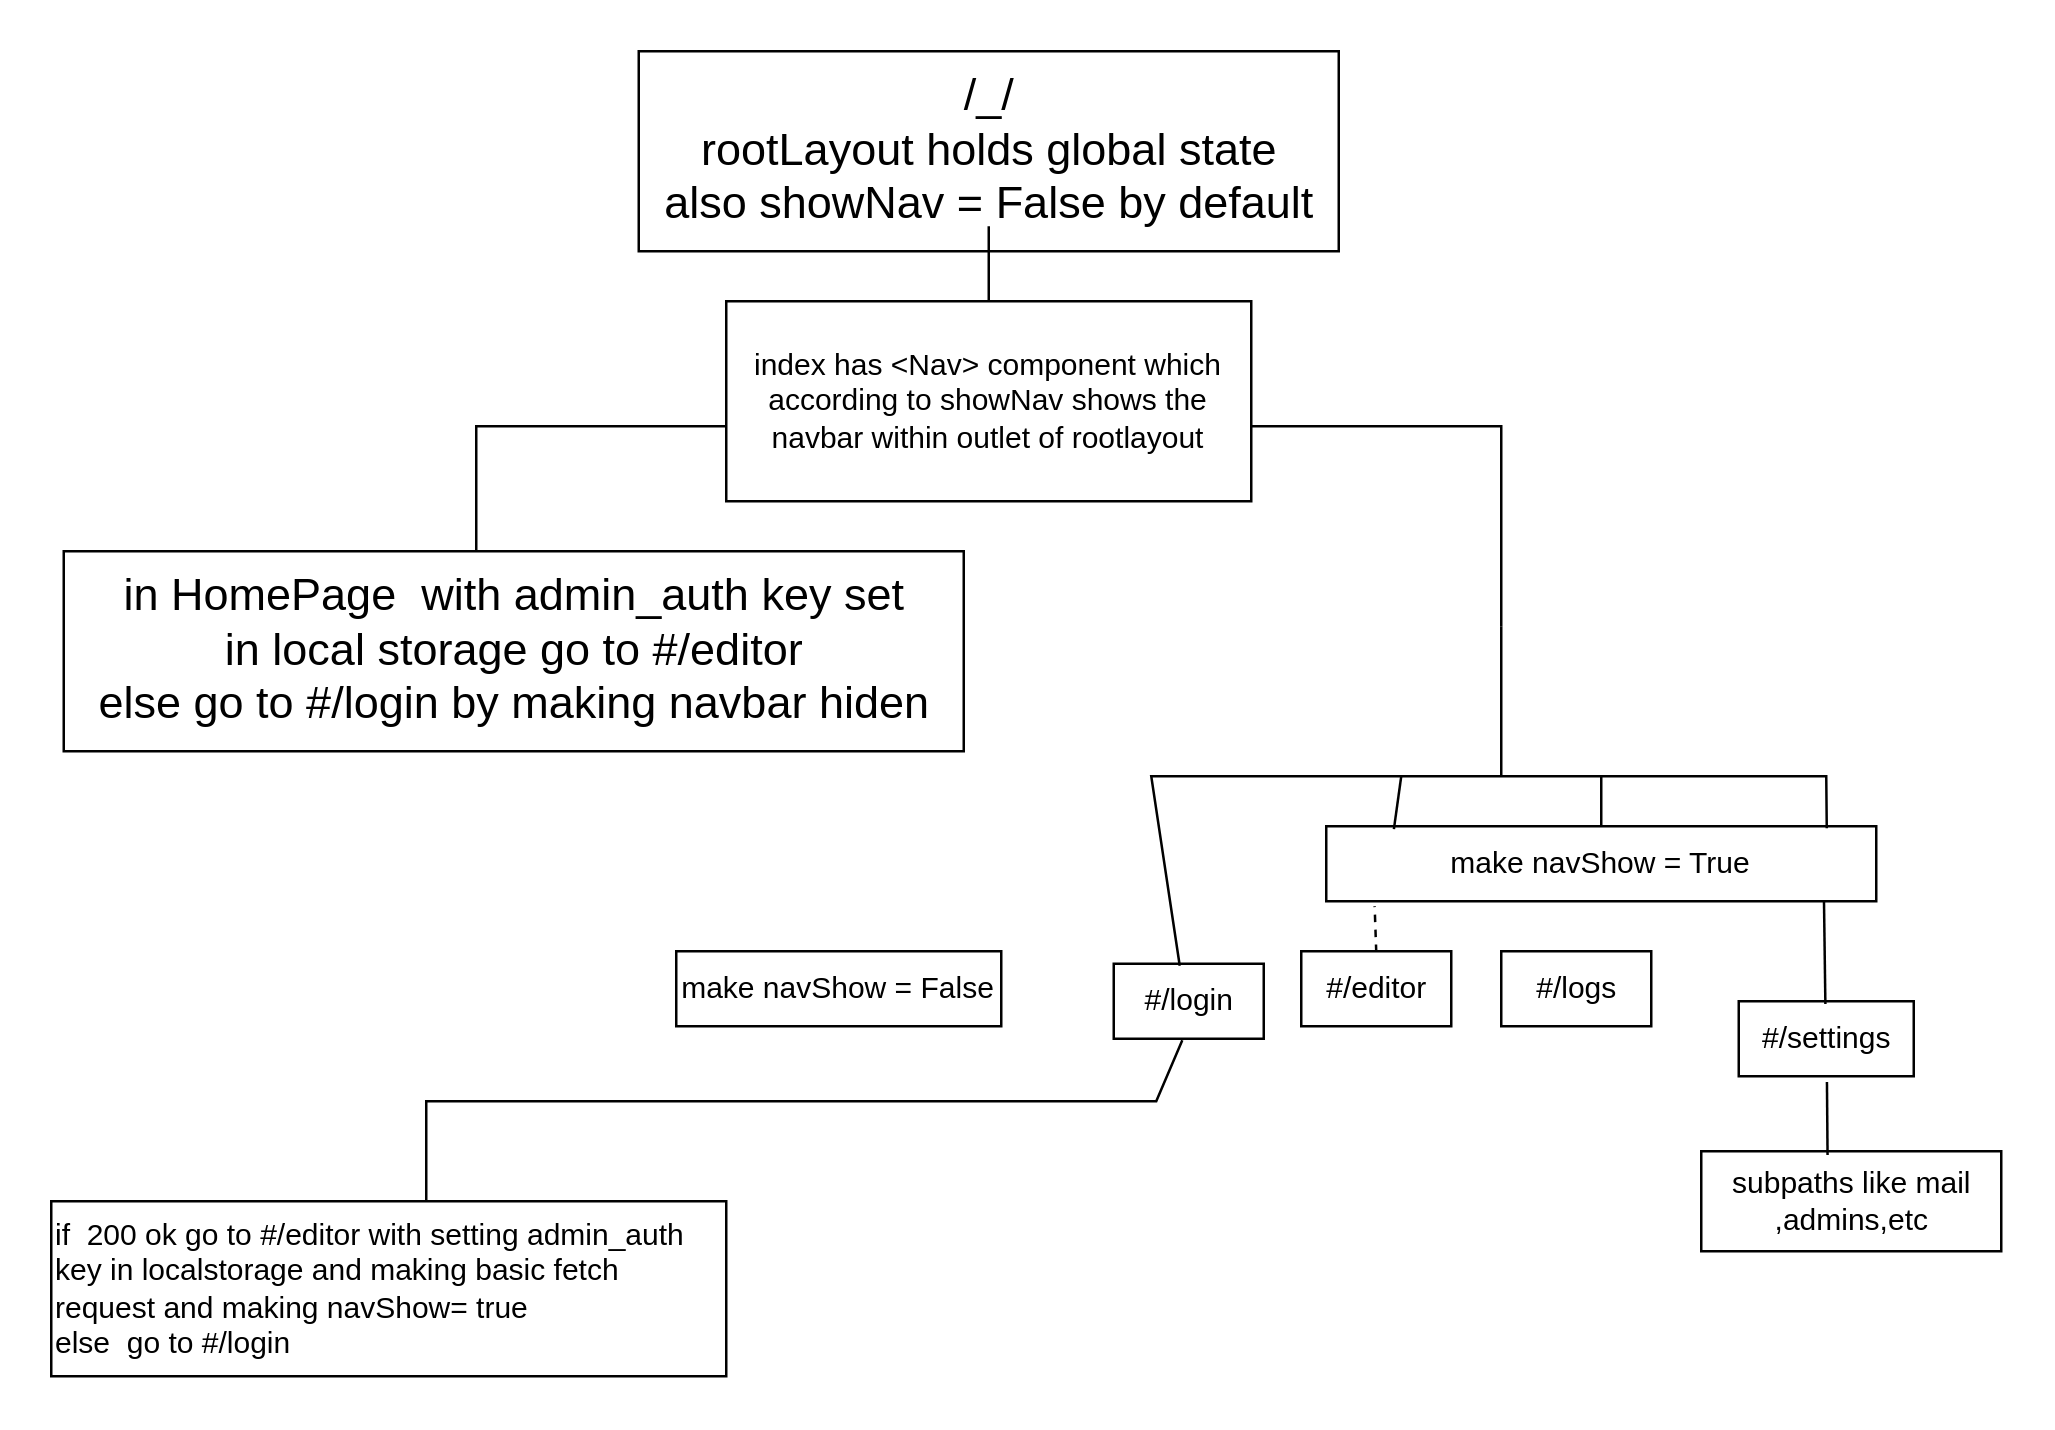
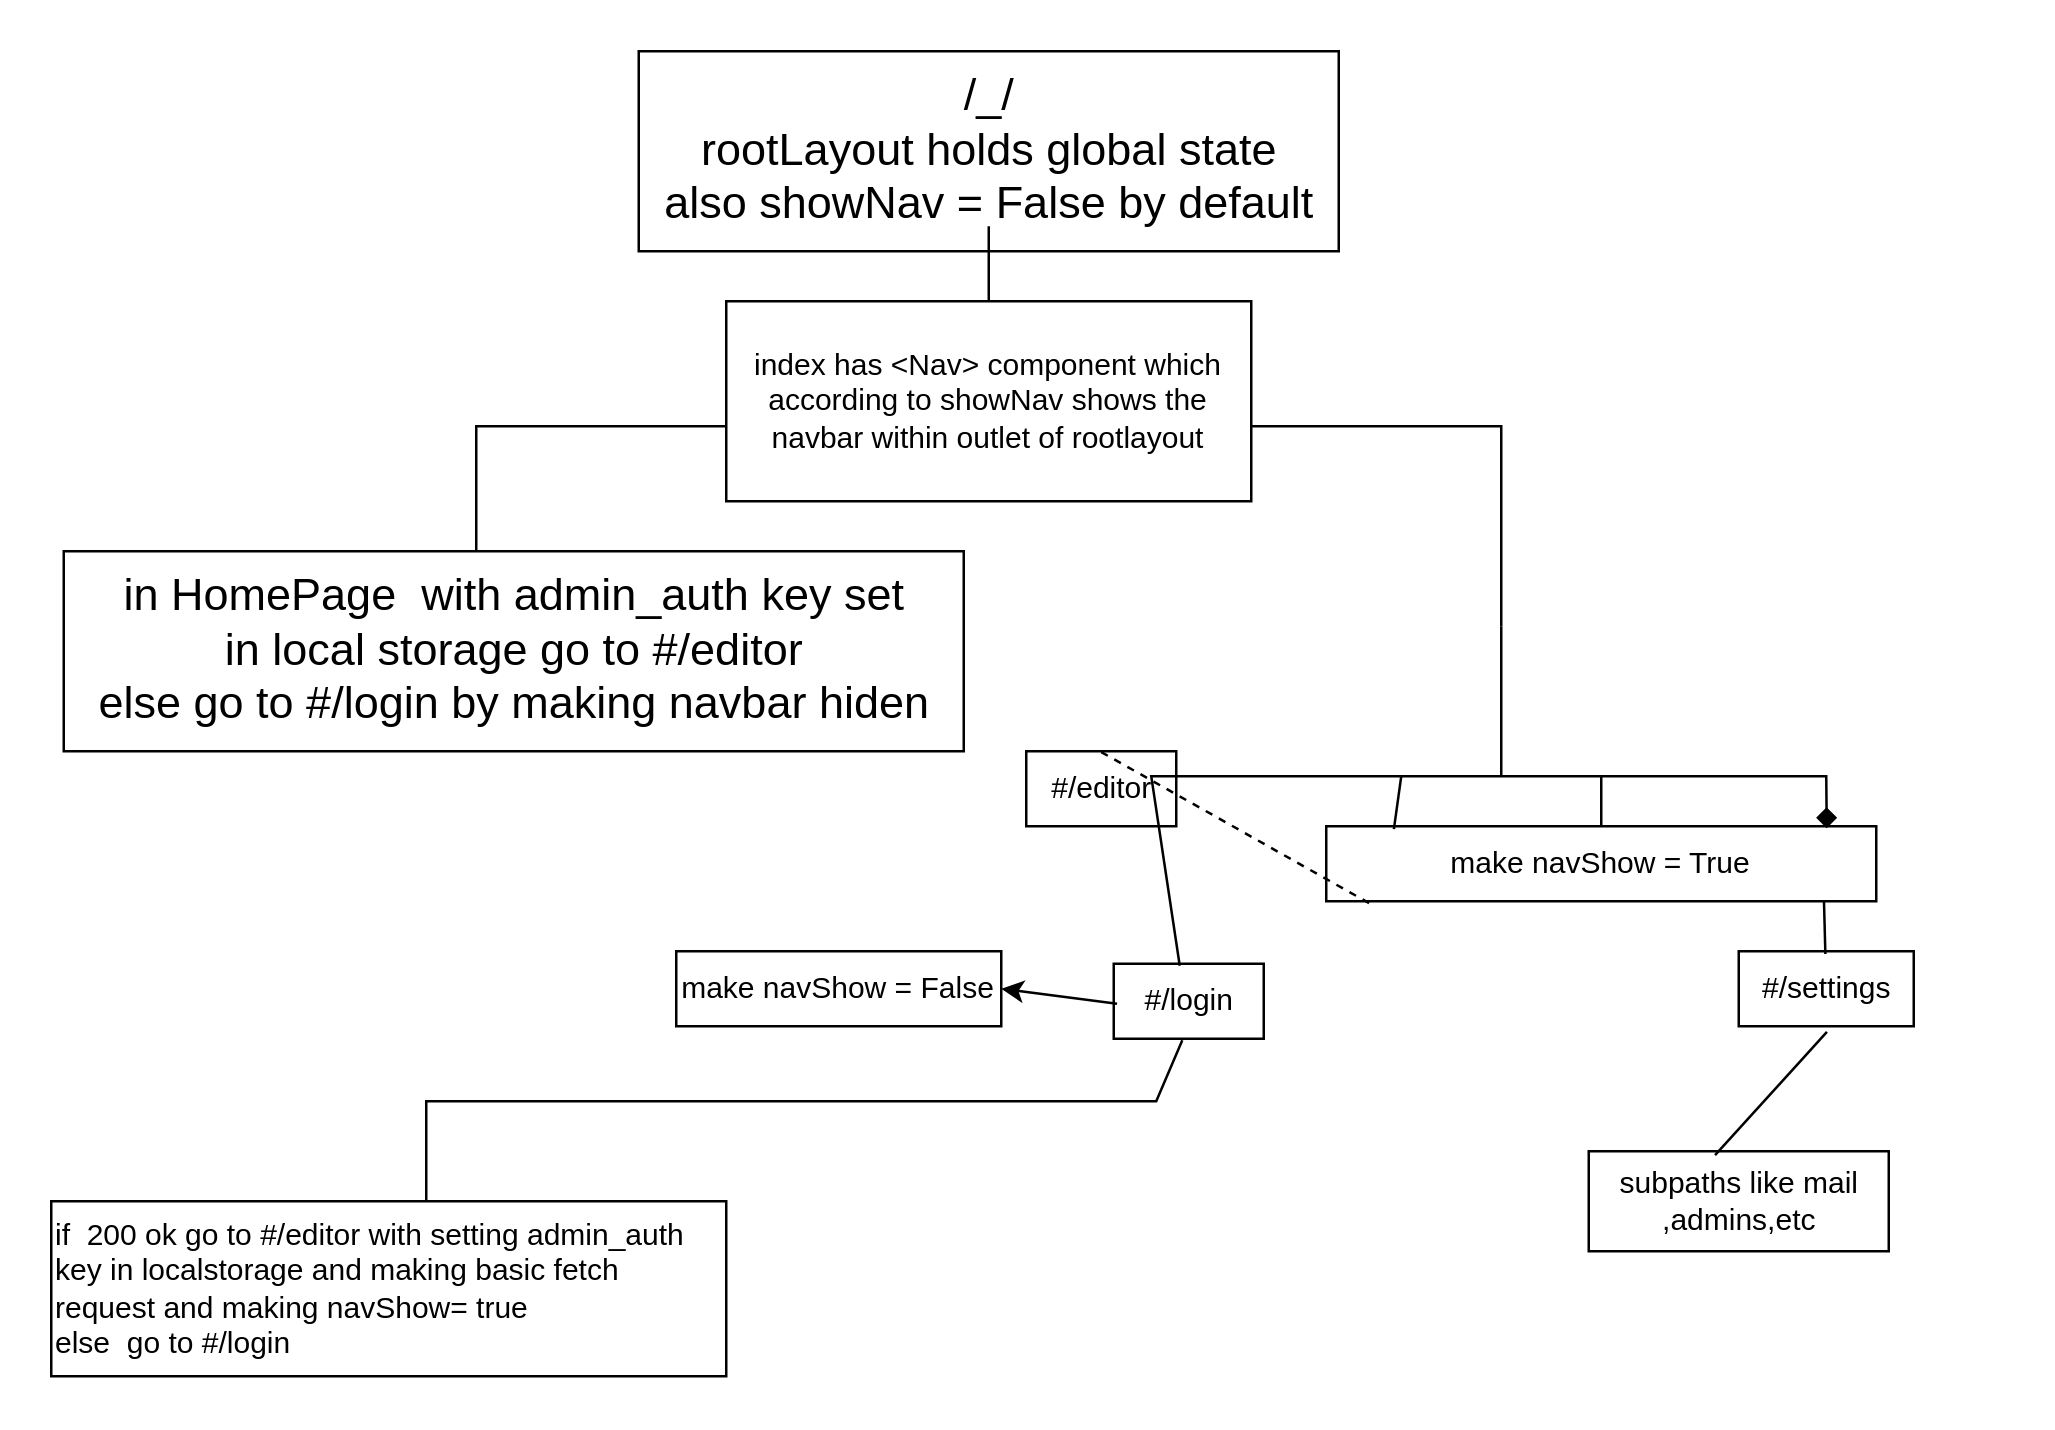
(1827, 816) -> (1827, 808)
(1376, 989) -> (1101, 789)
(1576, 989) -> none
none -> (1067, 997)
(1826, 1039) -> (1826, 989)
(1851, 1201) -> (1739, 1201)
